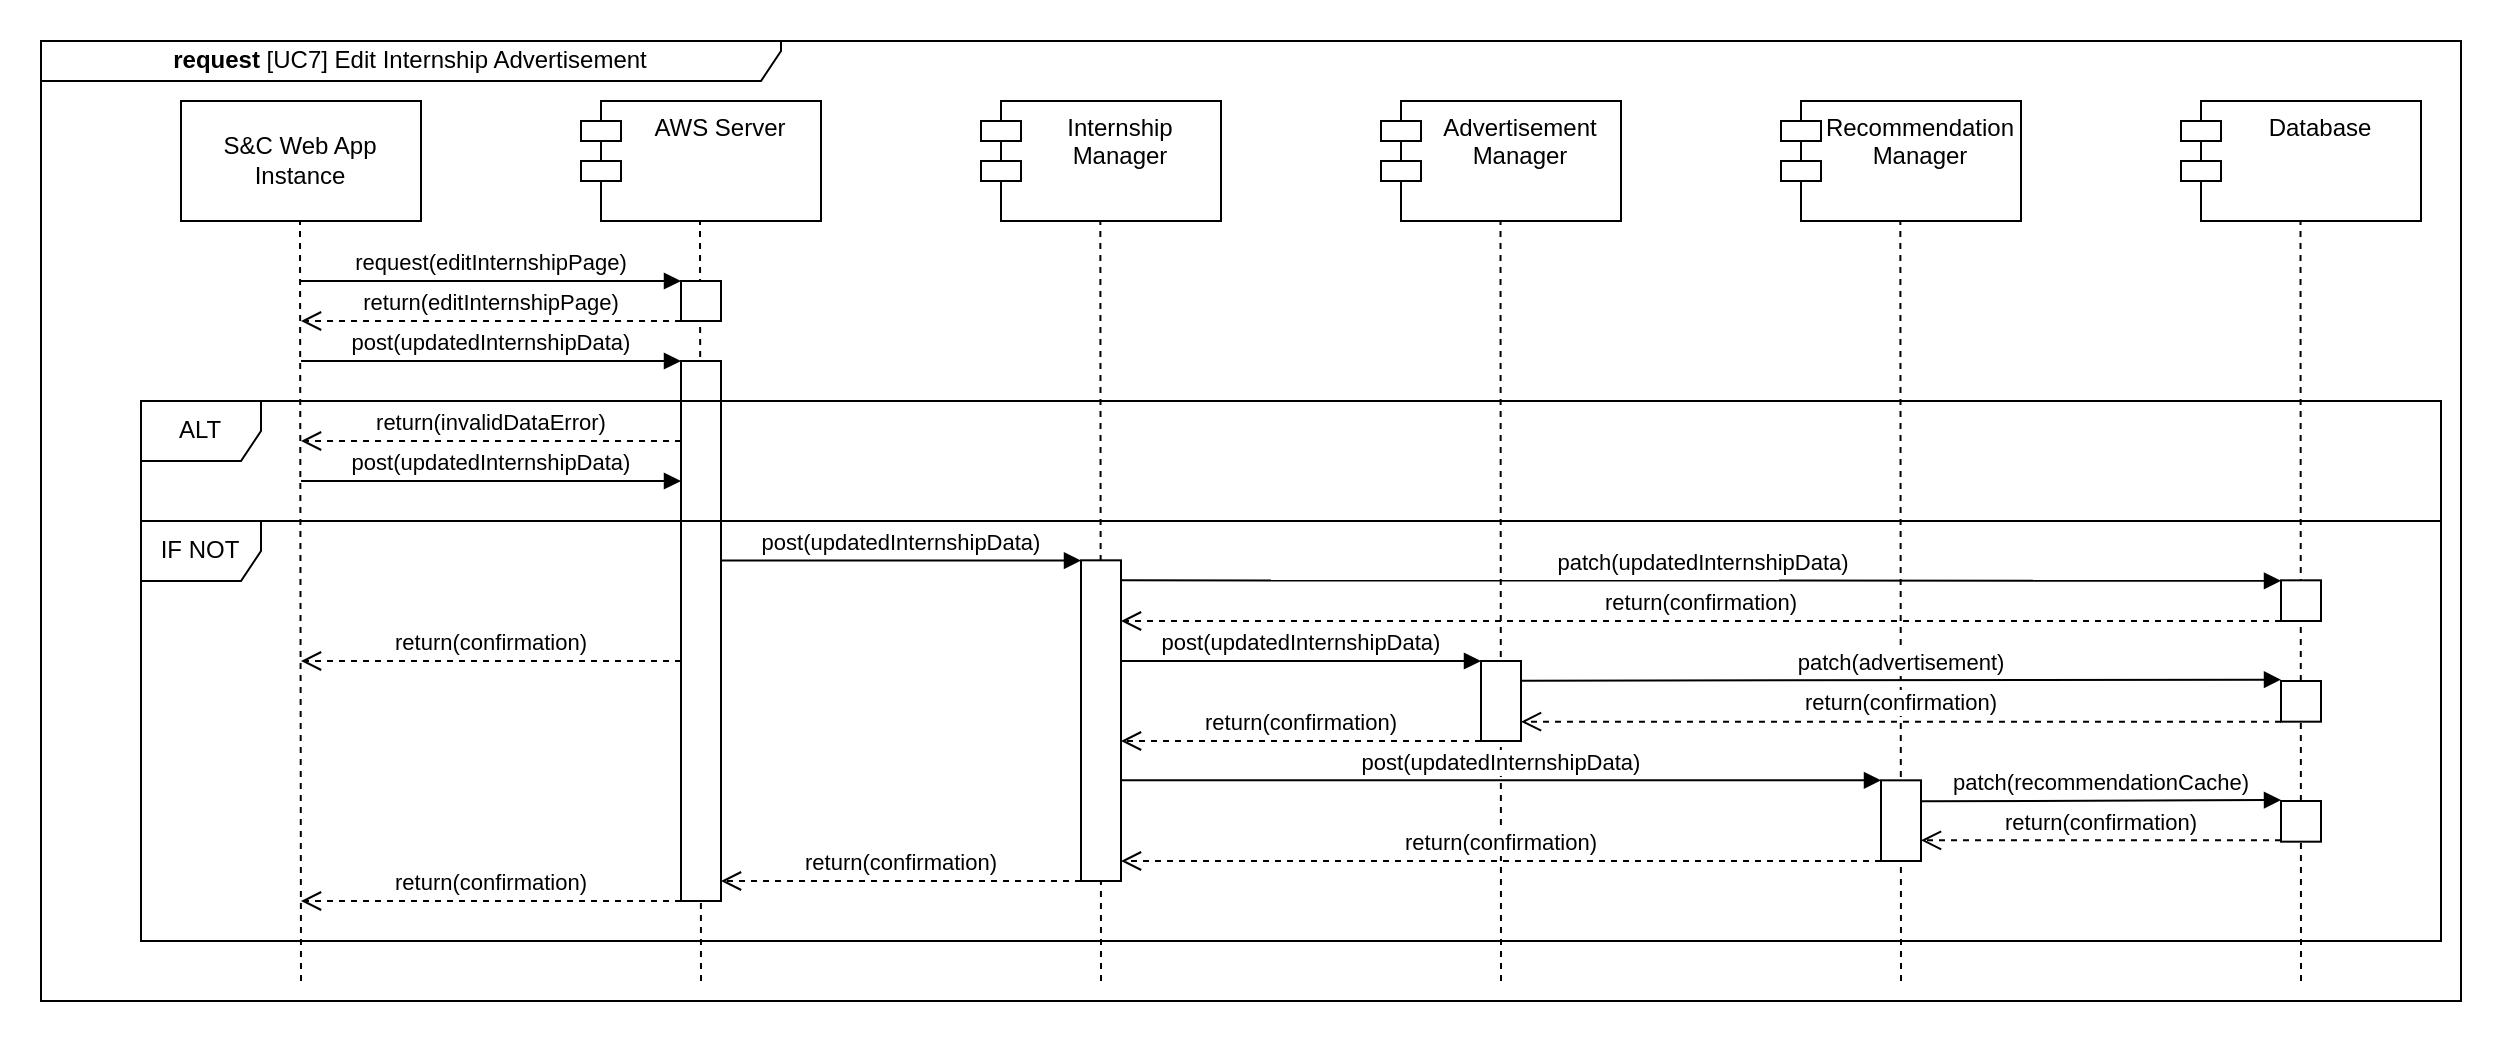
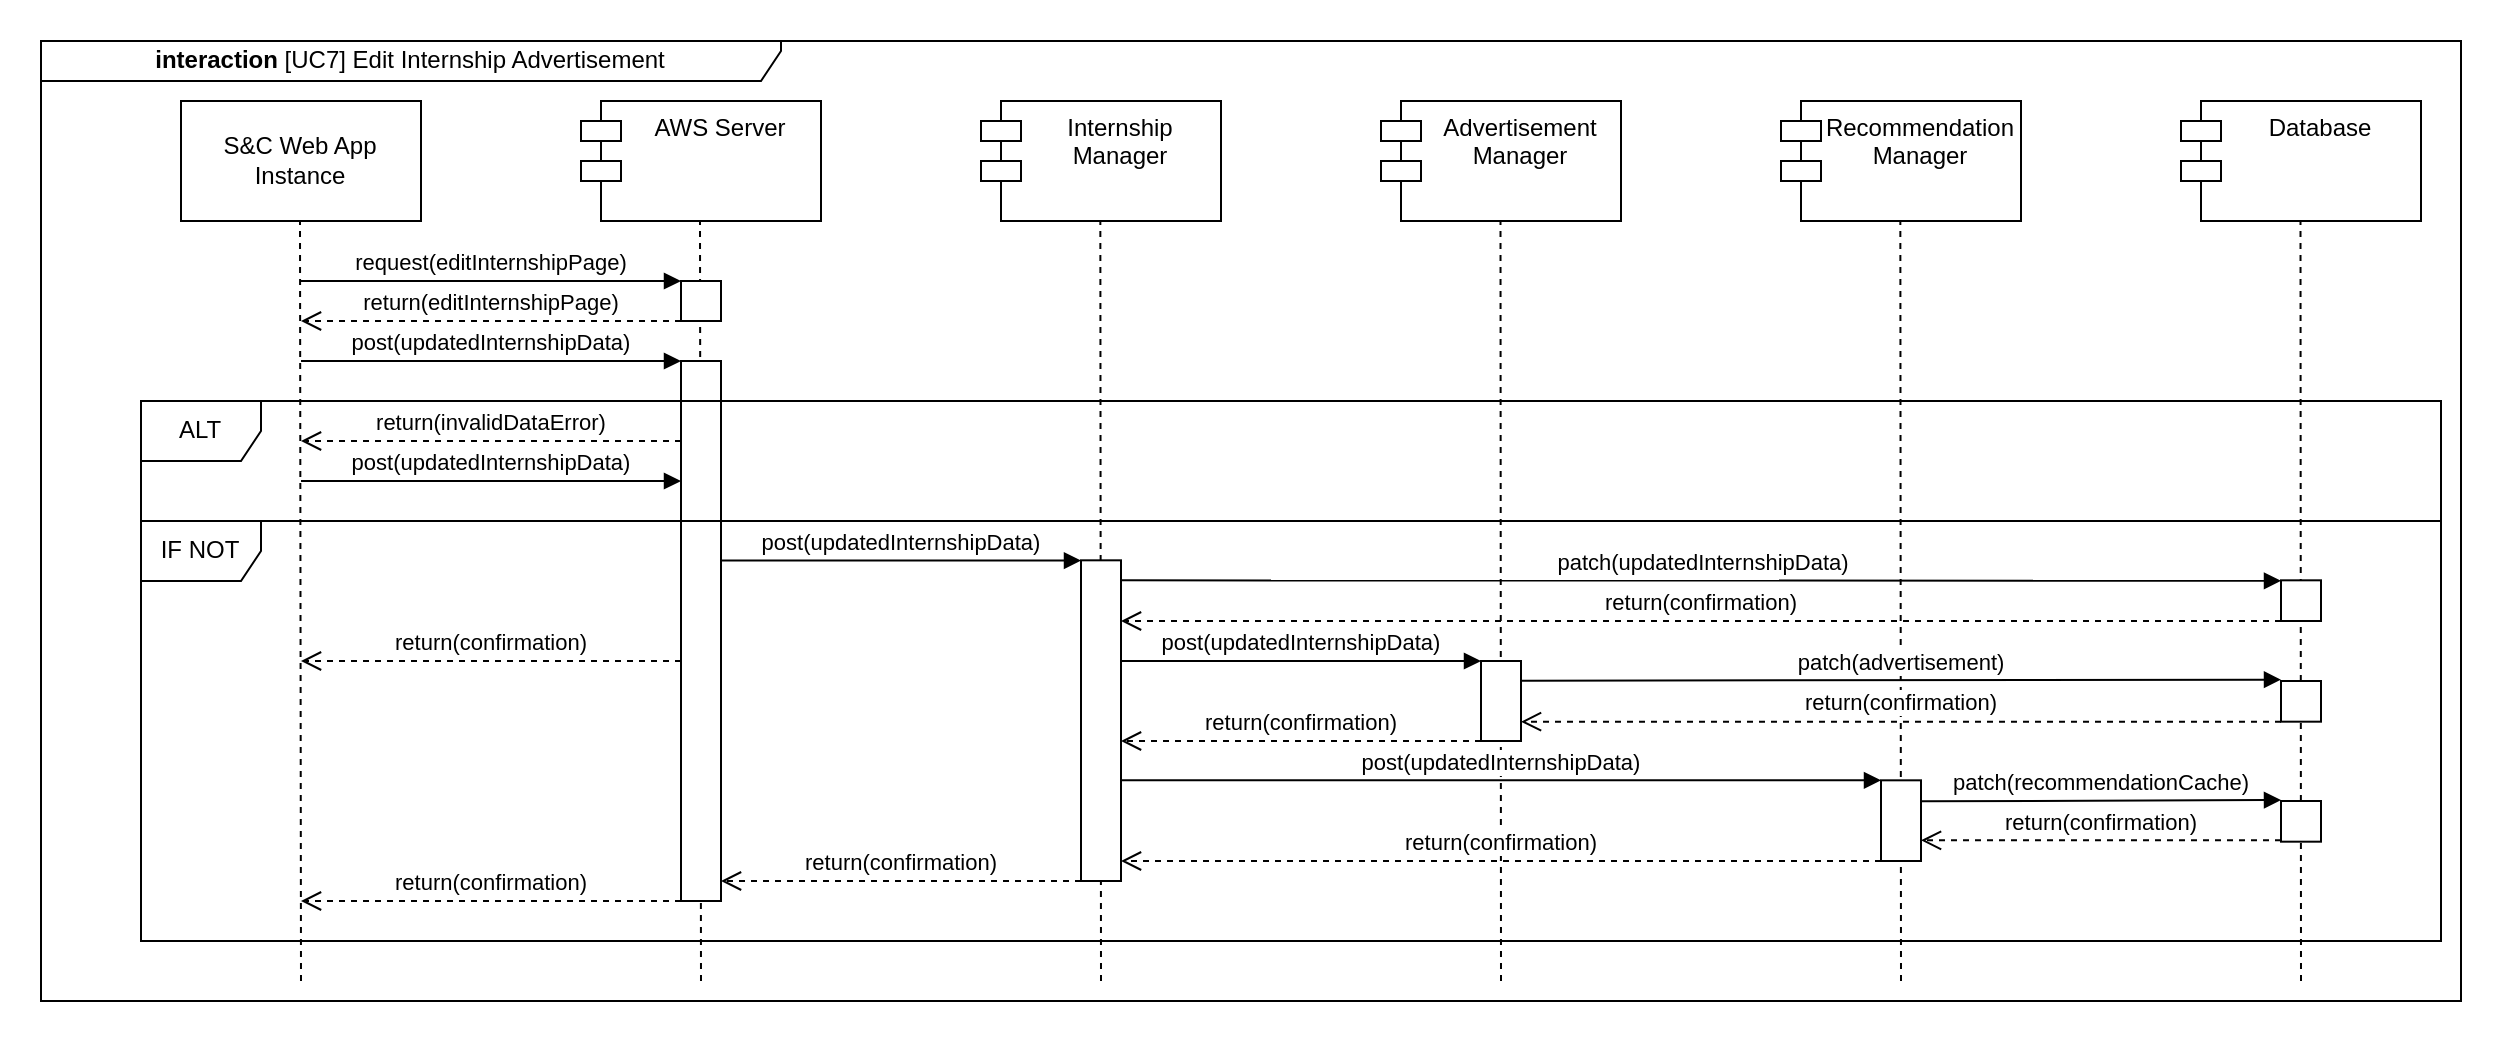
(411, 61) -> (411, 61)
